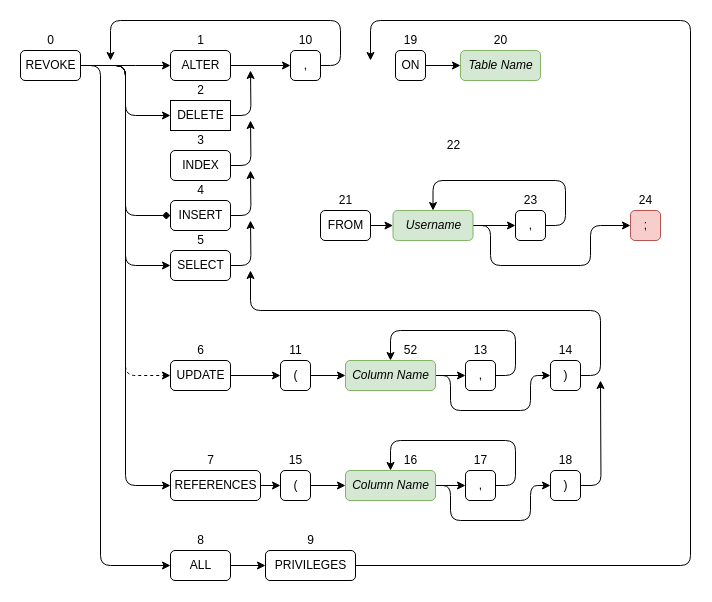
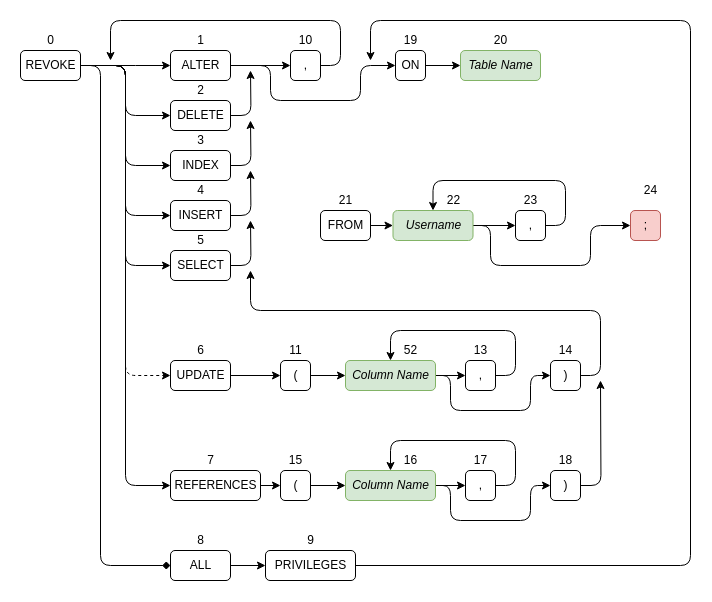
none -> (327, 101)
(201, 116) -> (201, 116)
(453, 146) -> (453, 201)
none -> (147, 166)
(646, 201) -> (651, 191)
(161, 216) -> (162, 216)
(162, 566) -> (161, 566)
